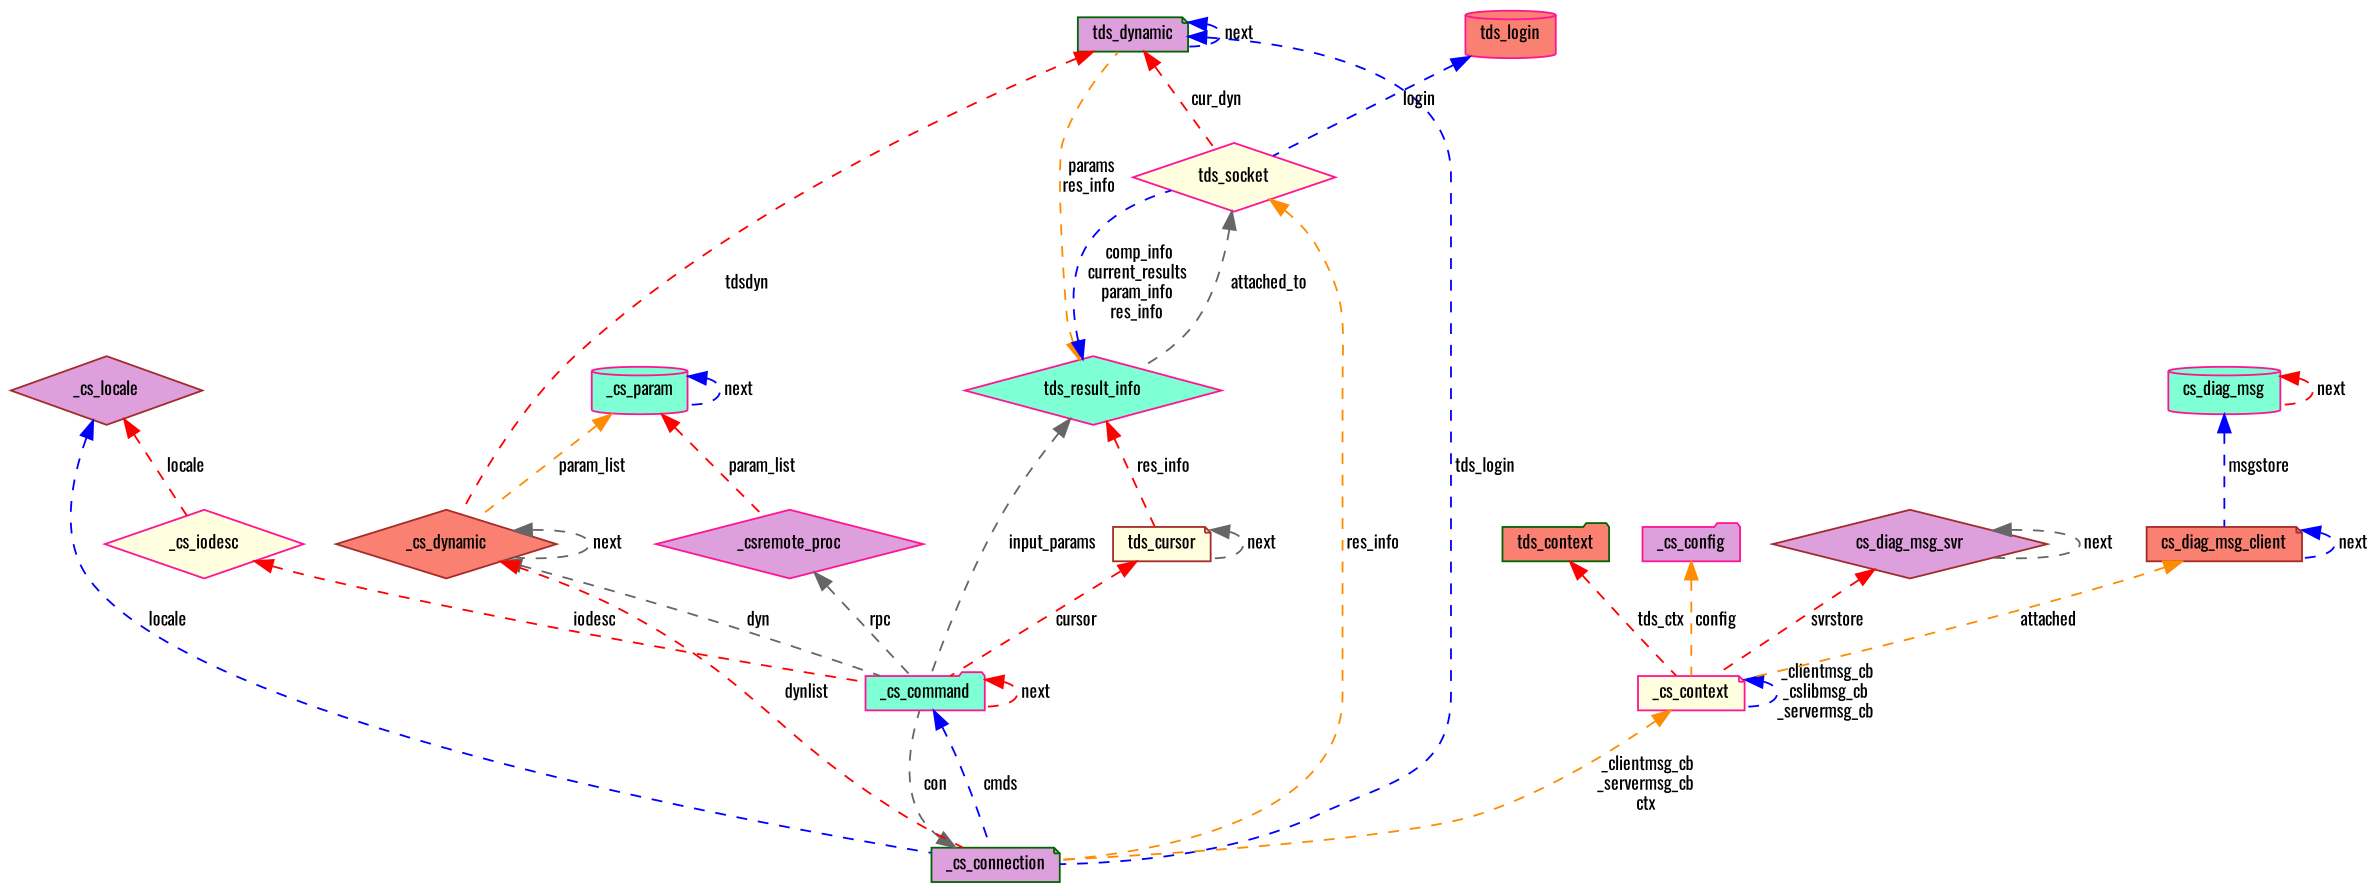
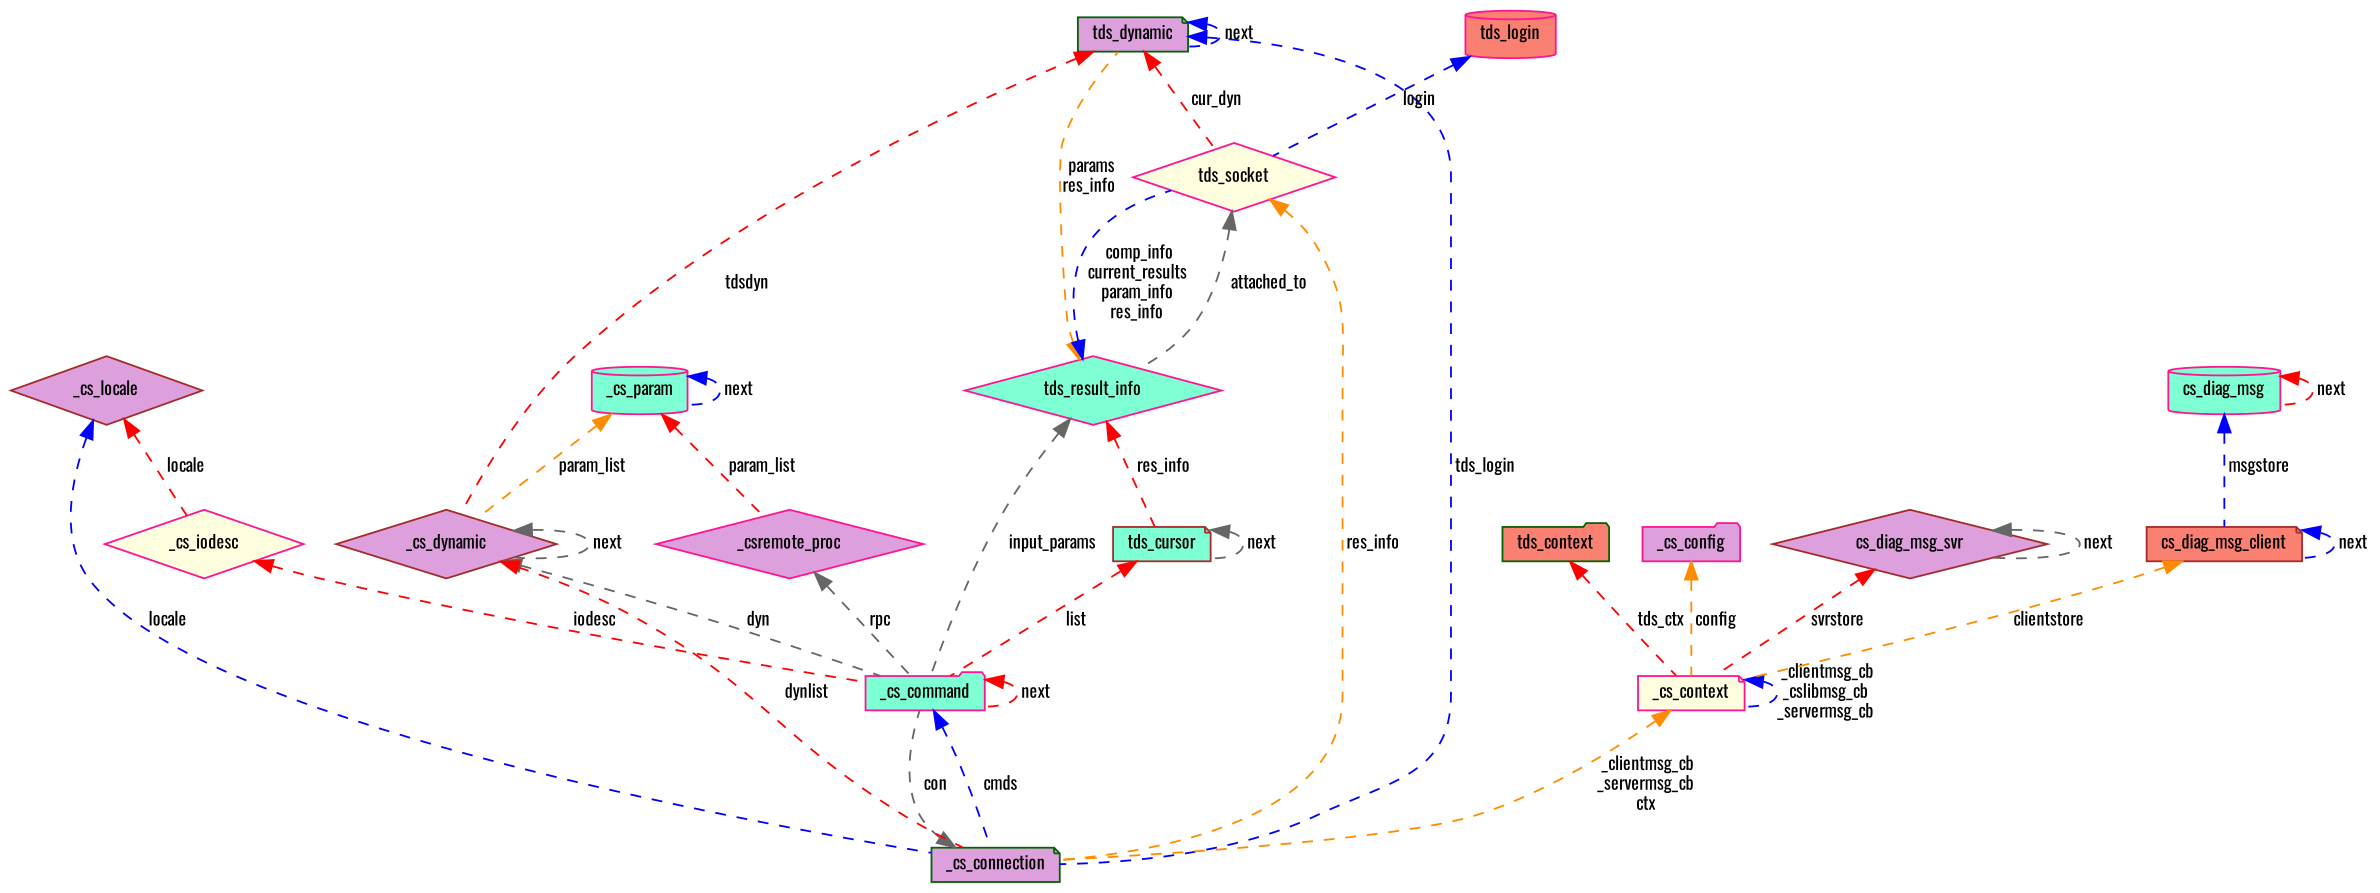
(446, 544) -> (446, 544)
(1162, 544) -> (1162, 544)
(1074, 621) -> (1074, 621)
(2047, 621) -> (2047, 621)
